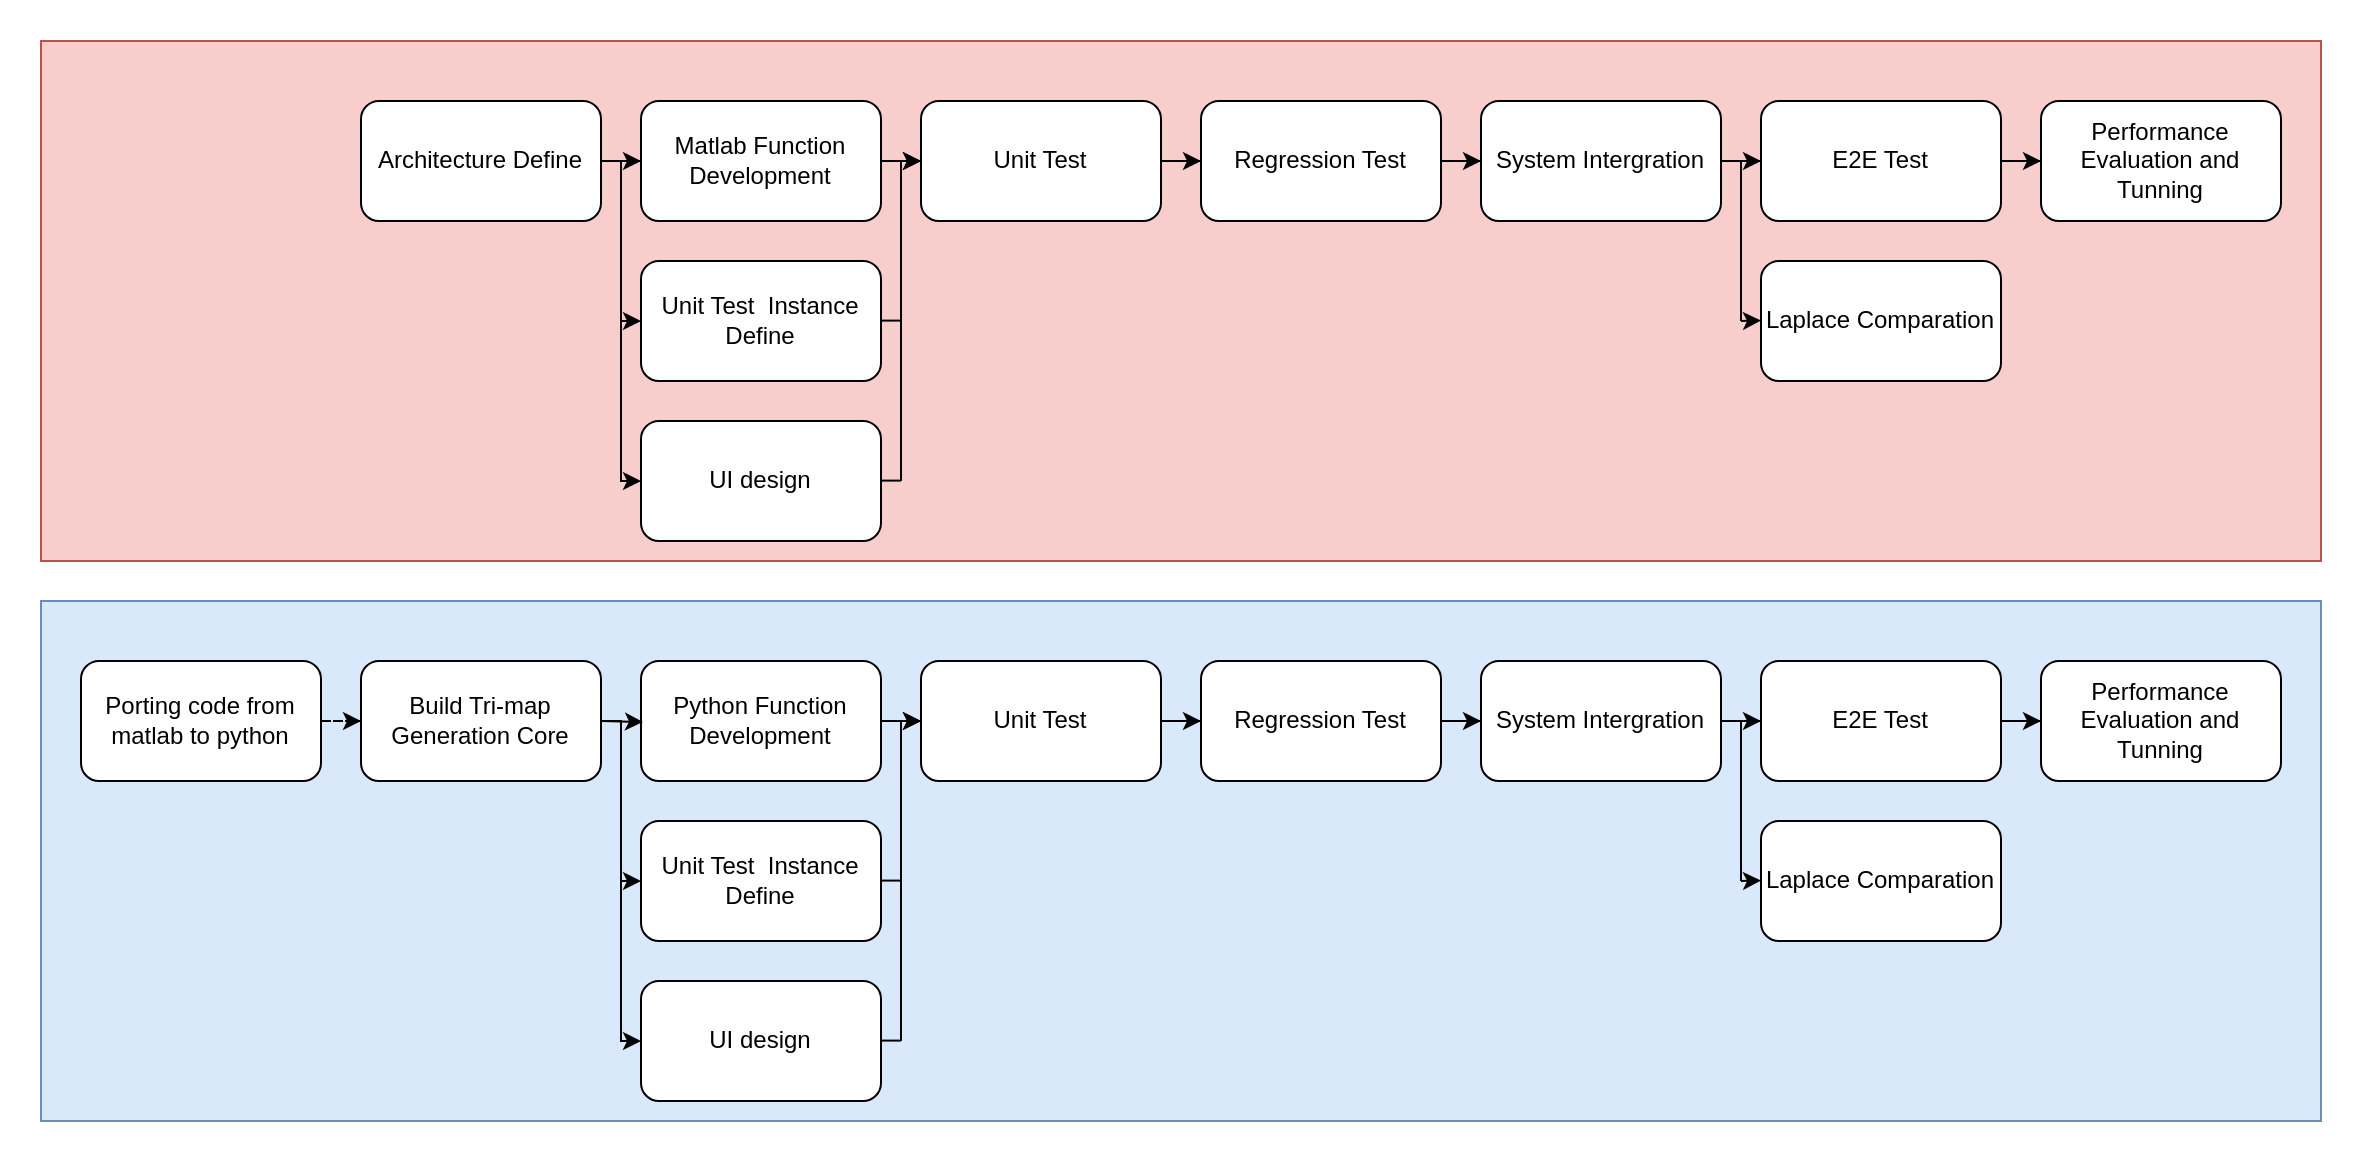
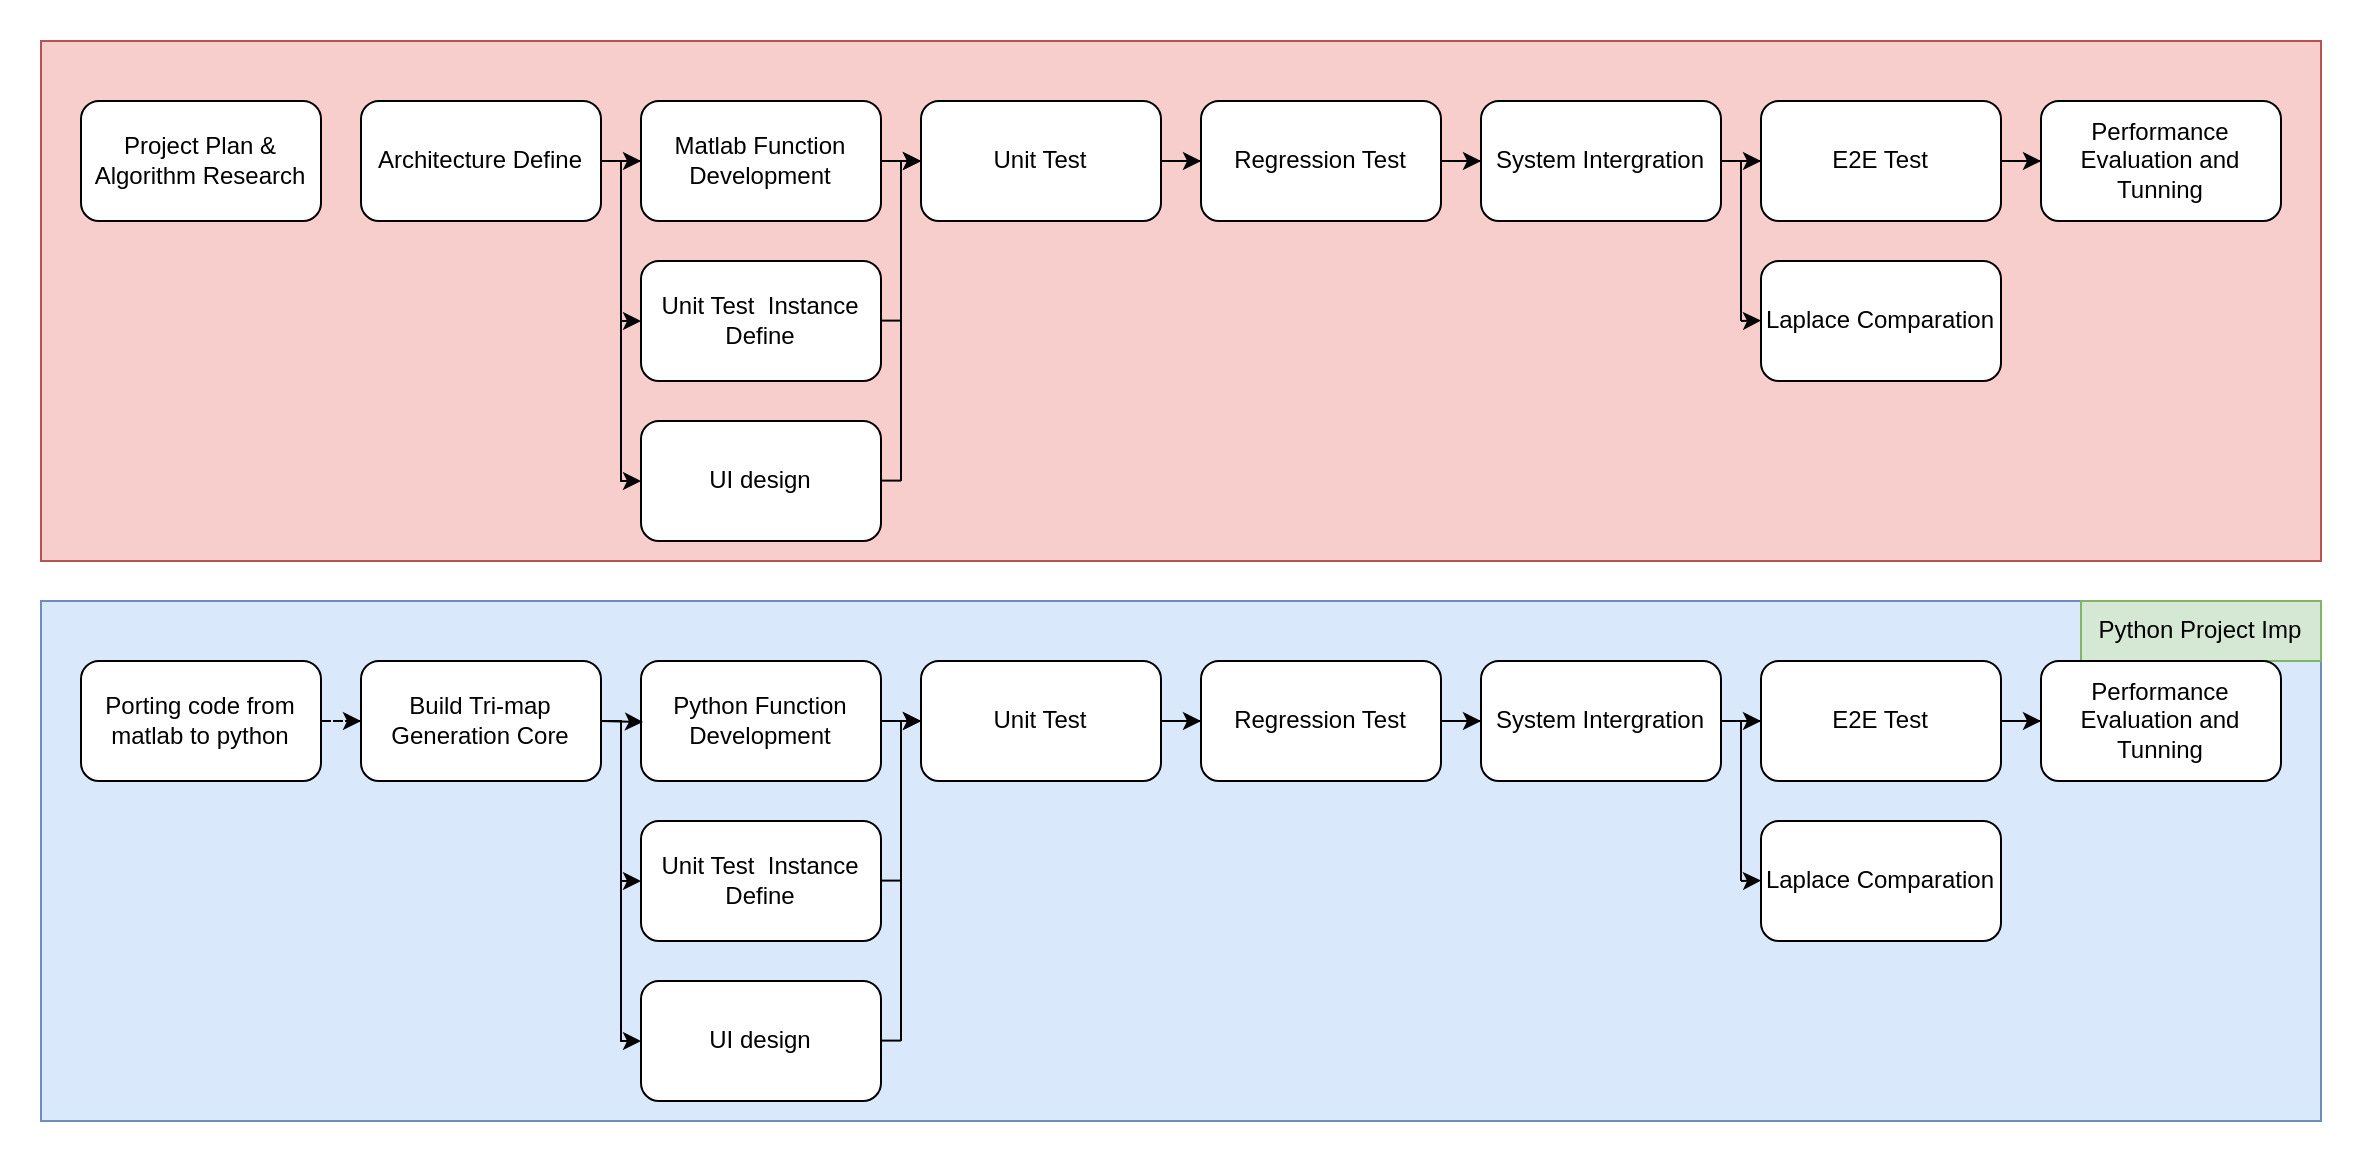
none -> (201, 161)
none -> (2201, 631)
